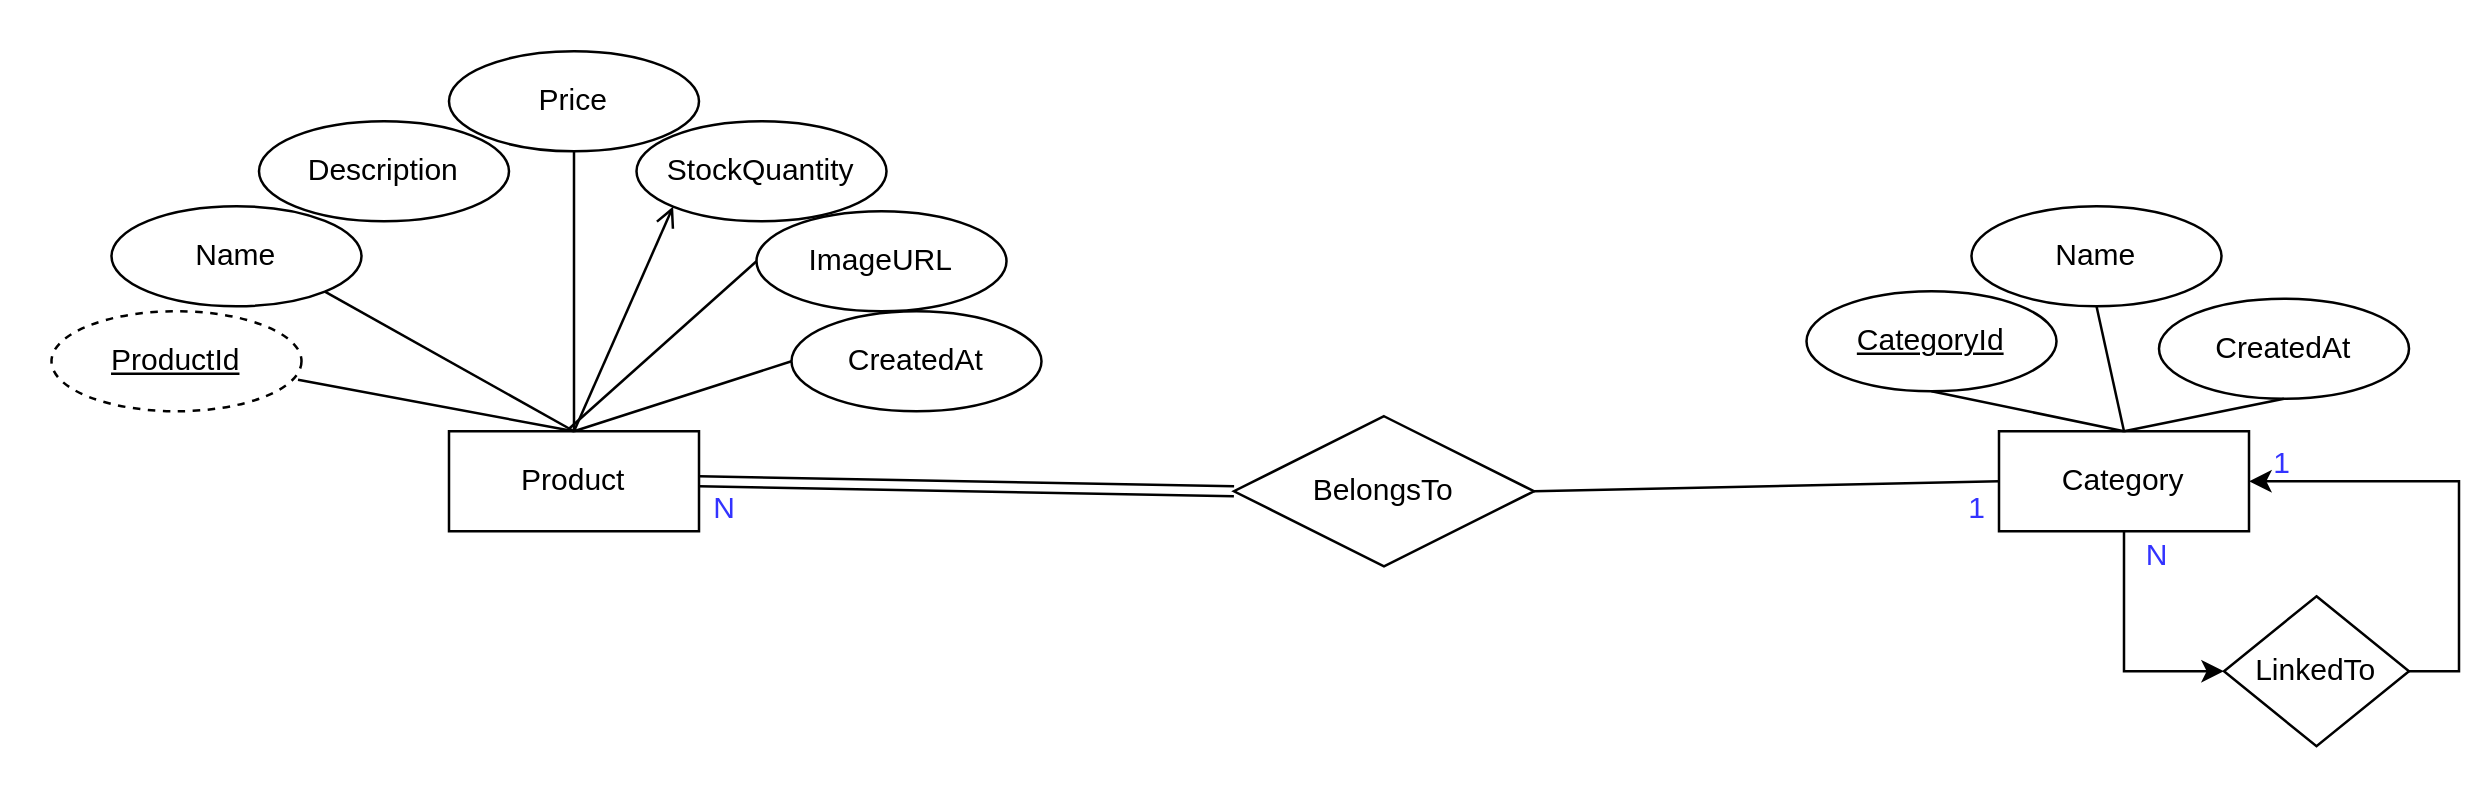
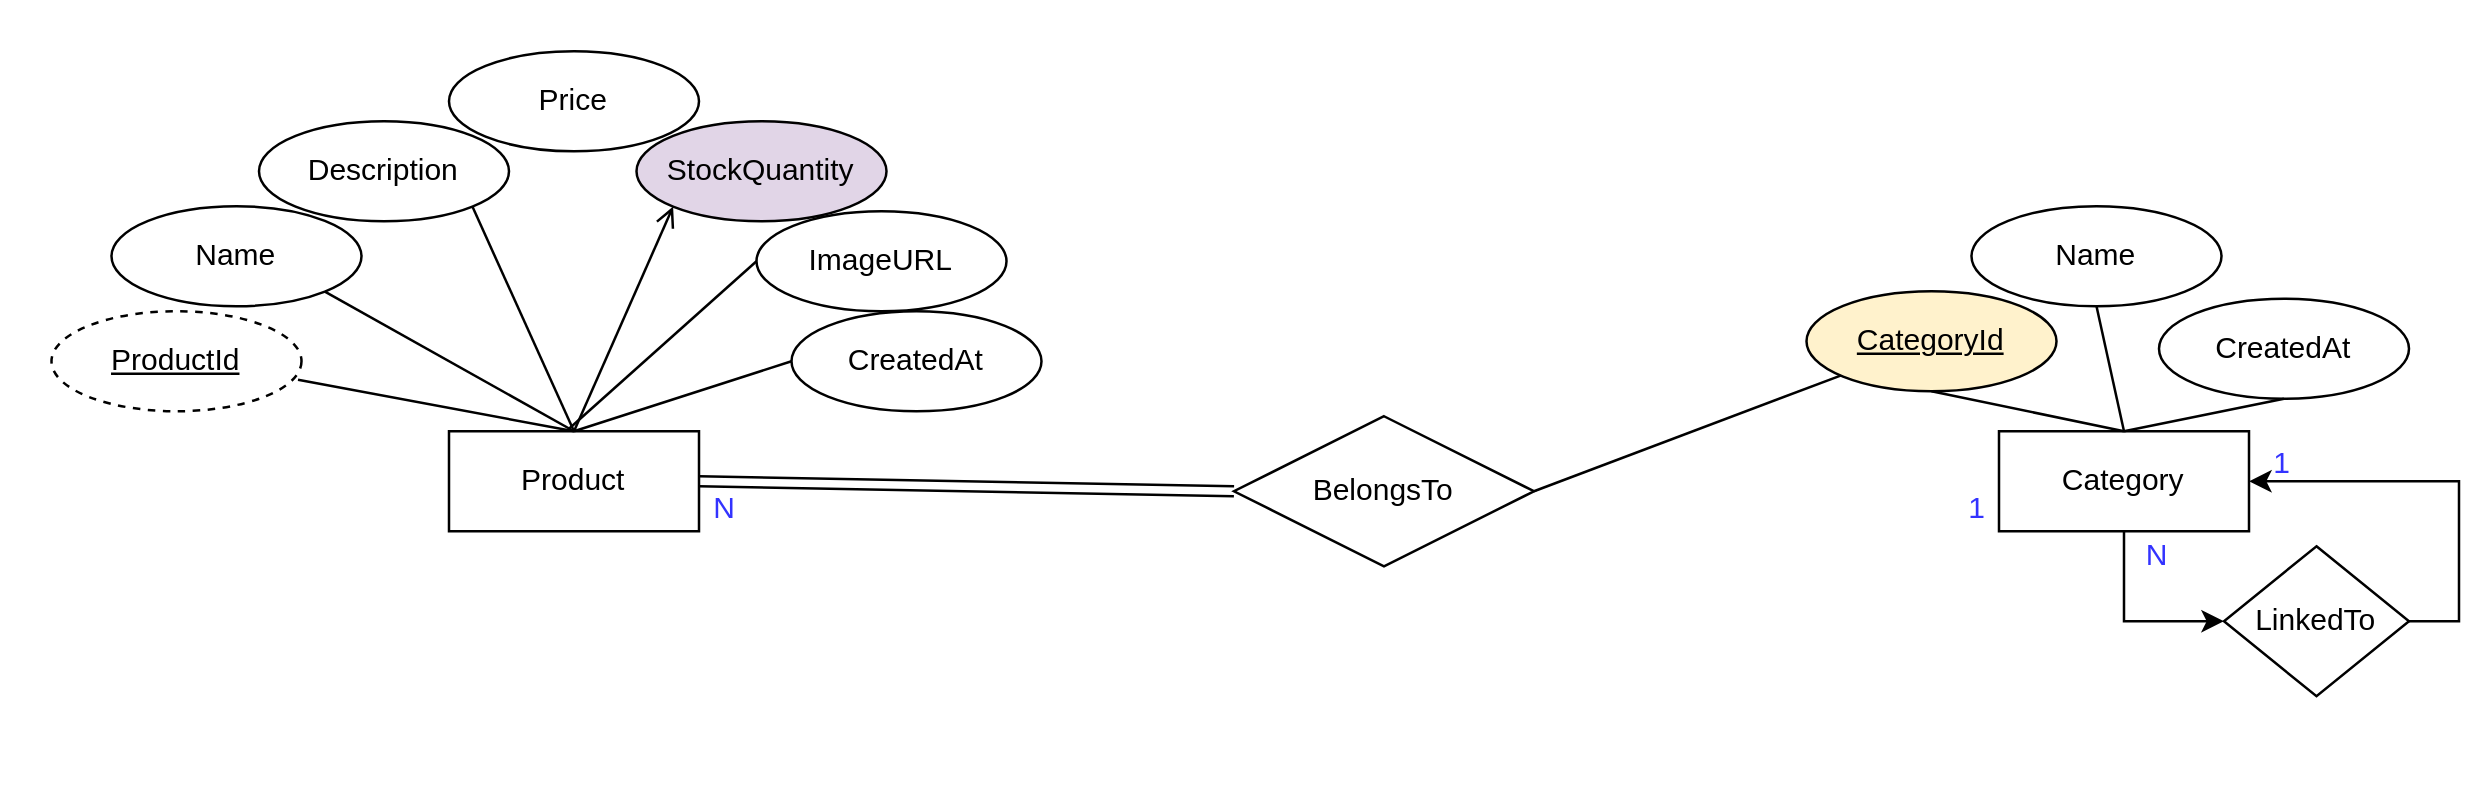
(761, 171) -> (761, 171)
(574, 284) -> none
none -> (520, 313)
(1931, 341) -> (1931, 341)
(1766, 486) -> (1687, 434)
(2316, 671) -> (2316, 621)
